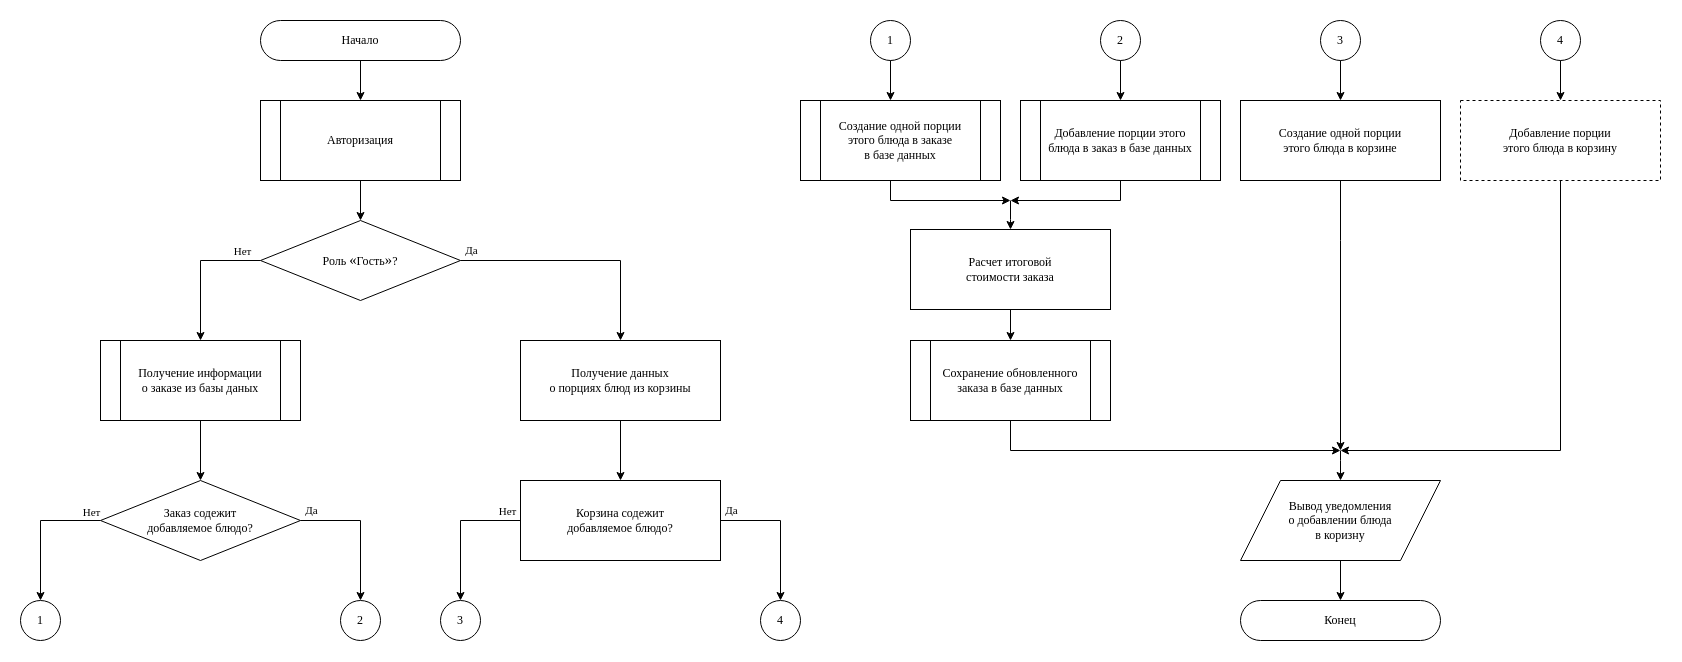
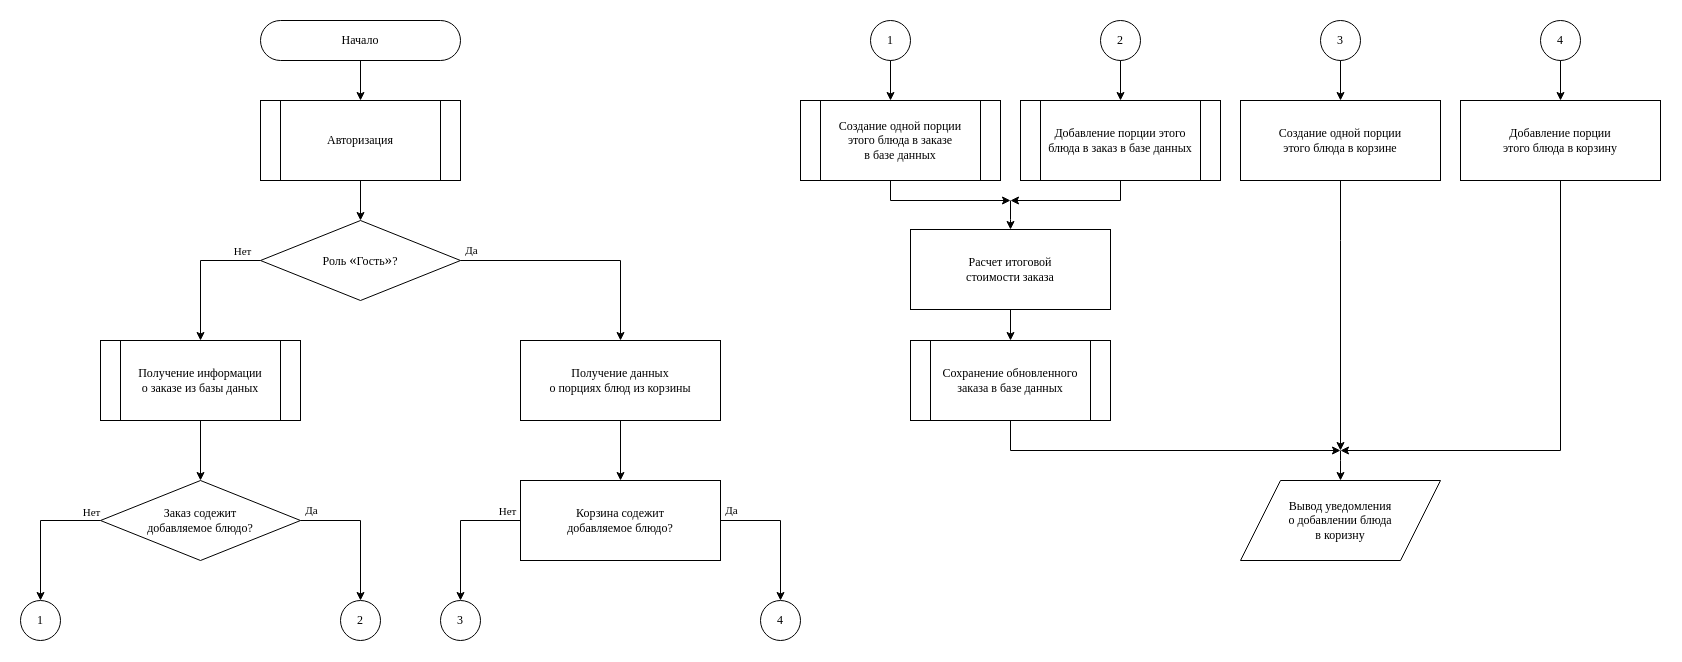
(1561, 141) -> (1561, 141)
(1341, 577) -> none
(1341, 621) -> none
